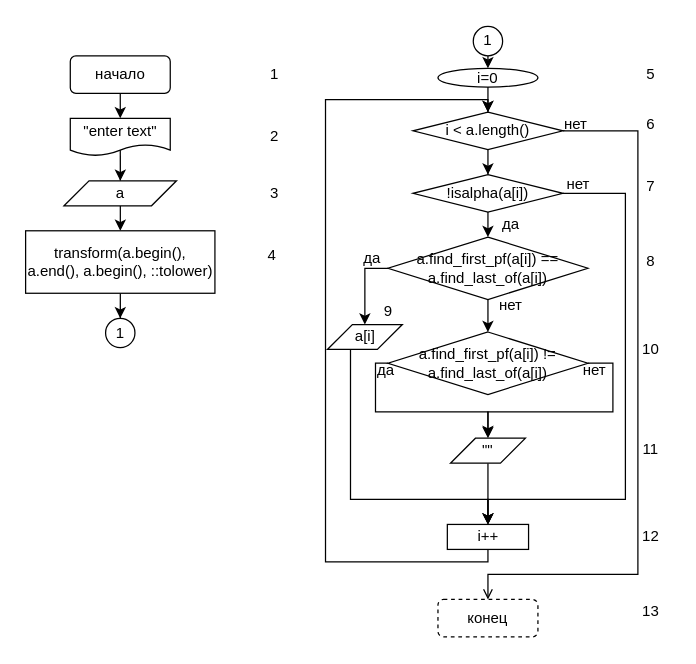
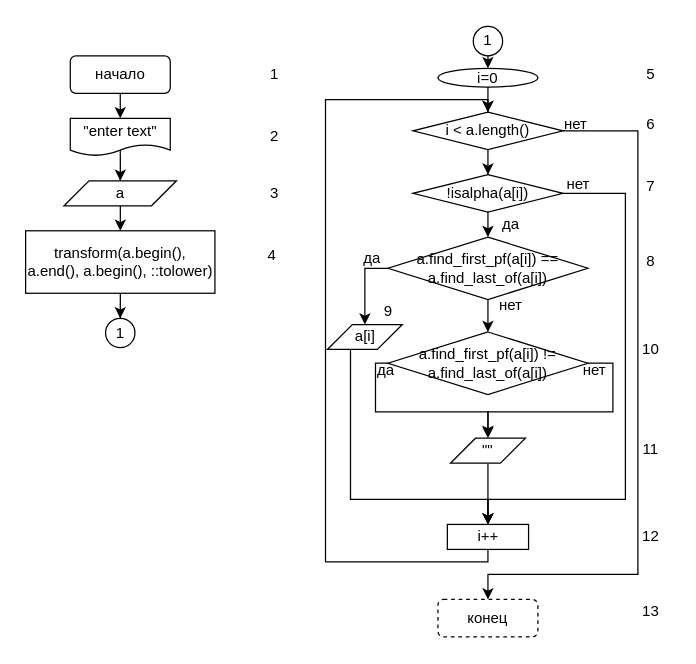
(488, 591) -> (488, 589)
